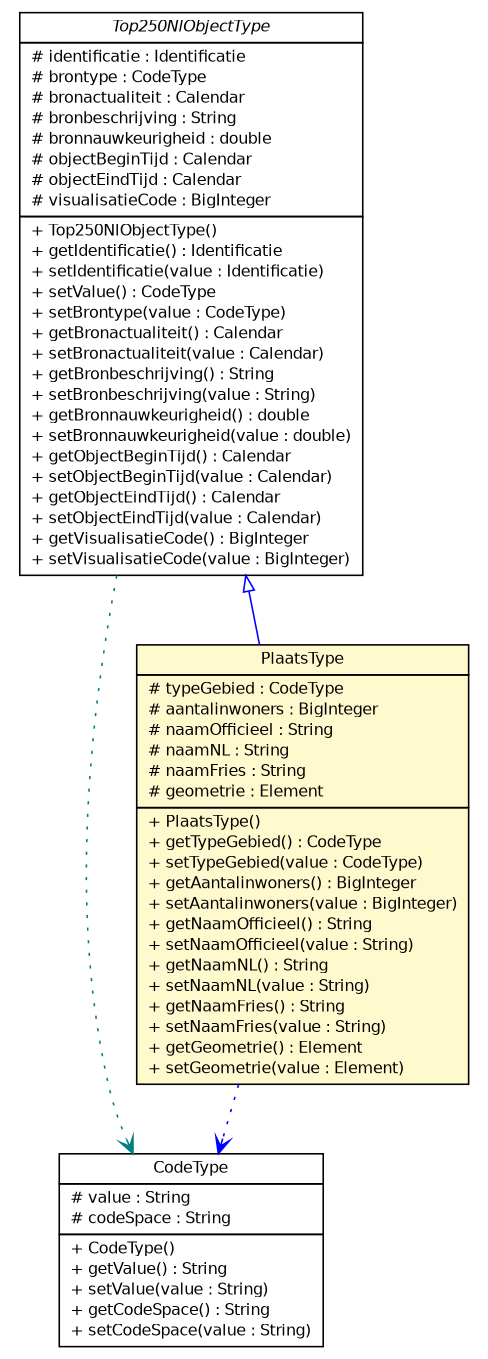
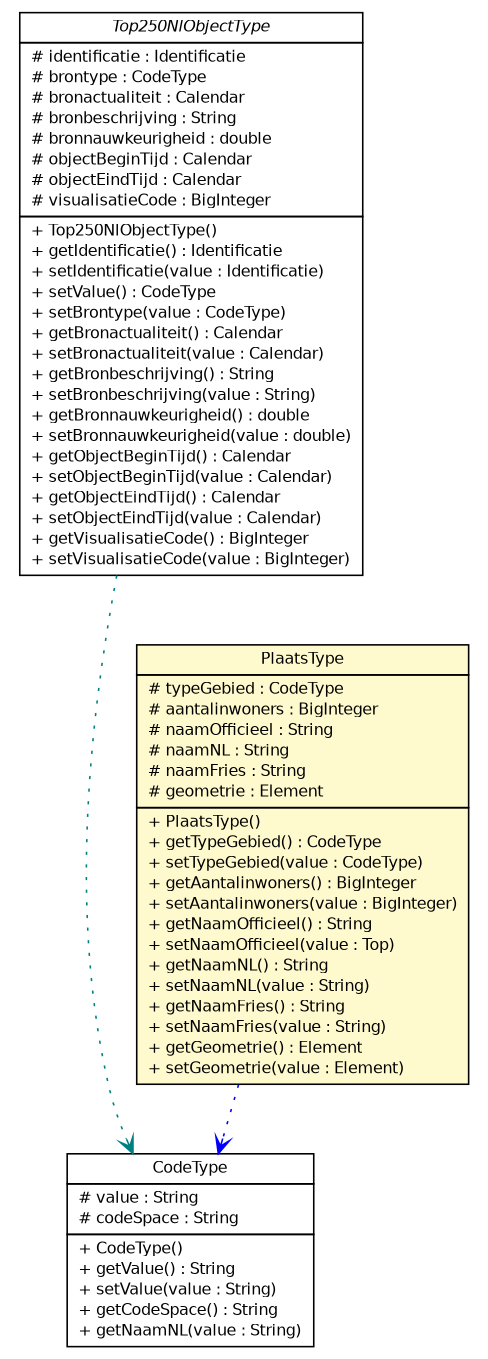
(254, 618) -> none
(281, 945) -> (272, 945)
(191, 1331) -> (190, 1331)
